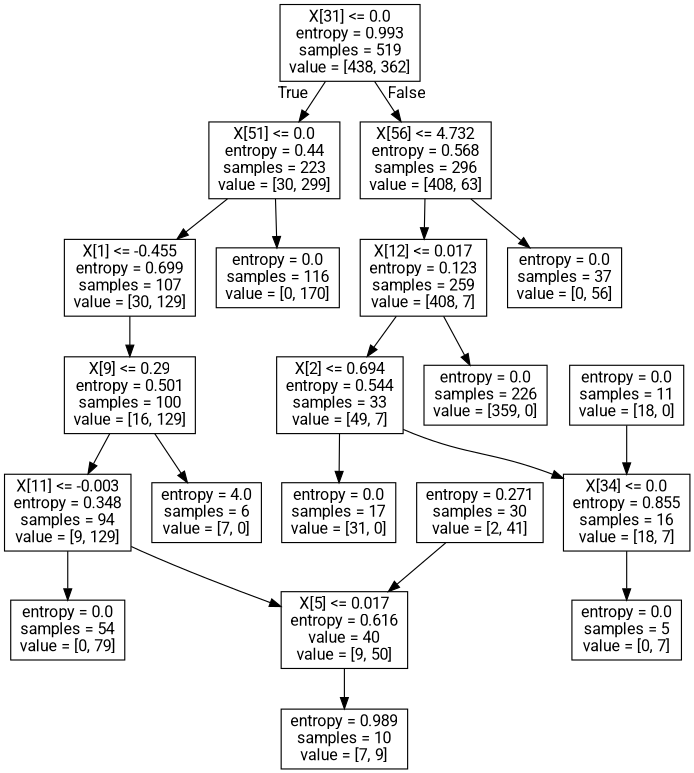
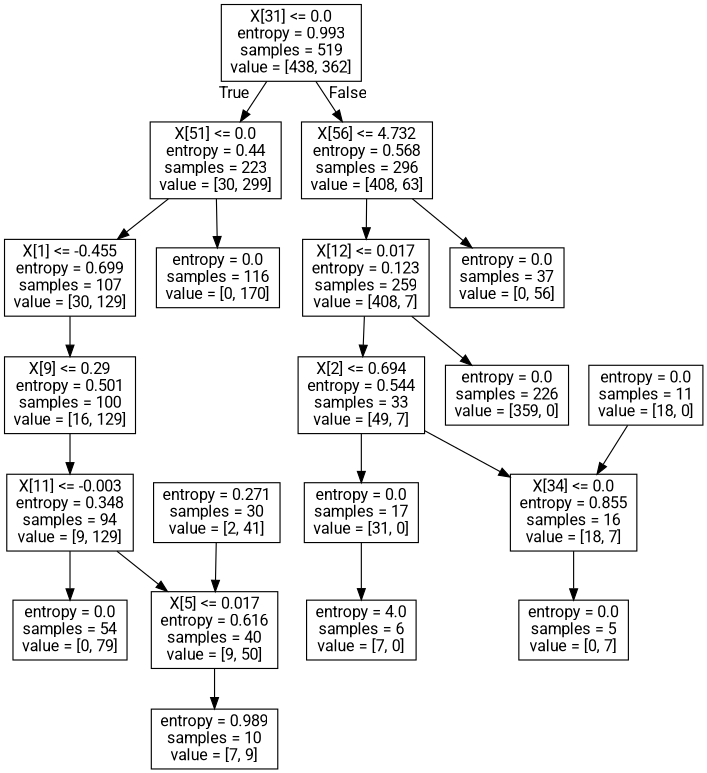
(168, 454) -> (361, 566)
(344, 630) -> (215, 630)
